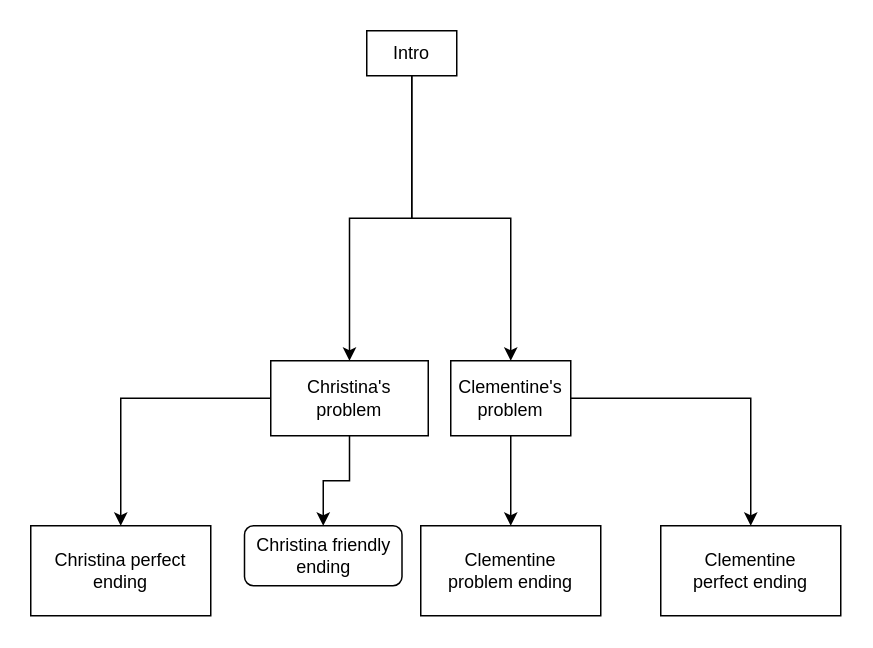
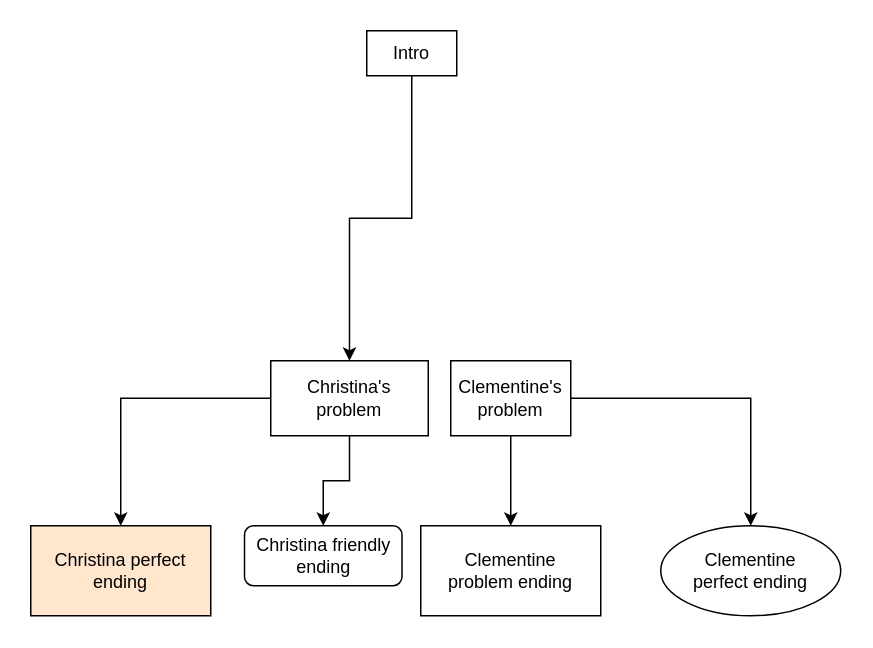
(511, 235) -> none
(121, 571) -> (121, 571)
(751, 571) -> (751, 571)
